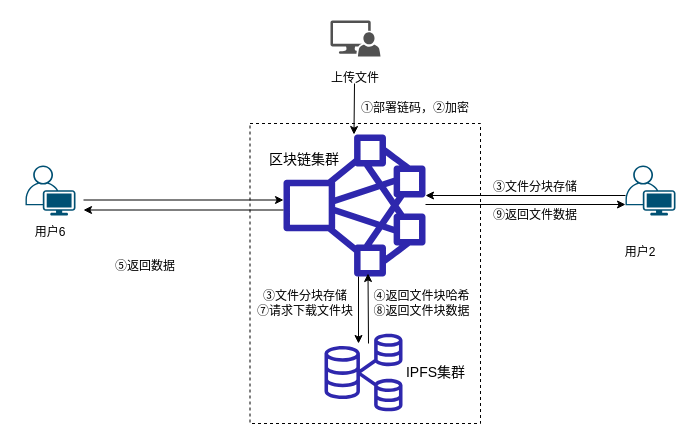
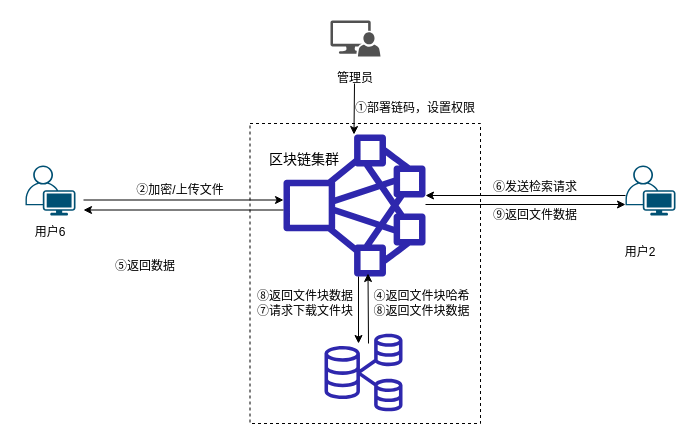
(356, 79) -> (356, 79)
(416, 109) -> (416, 109)
(536, 188) -> (536, 188)
none -> (181, 191)
(306, 304) -> (306, 304)
(436, 373) -> none
